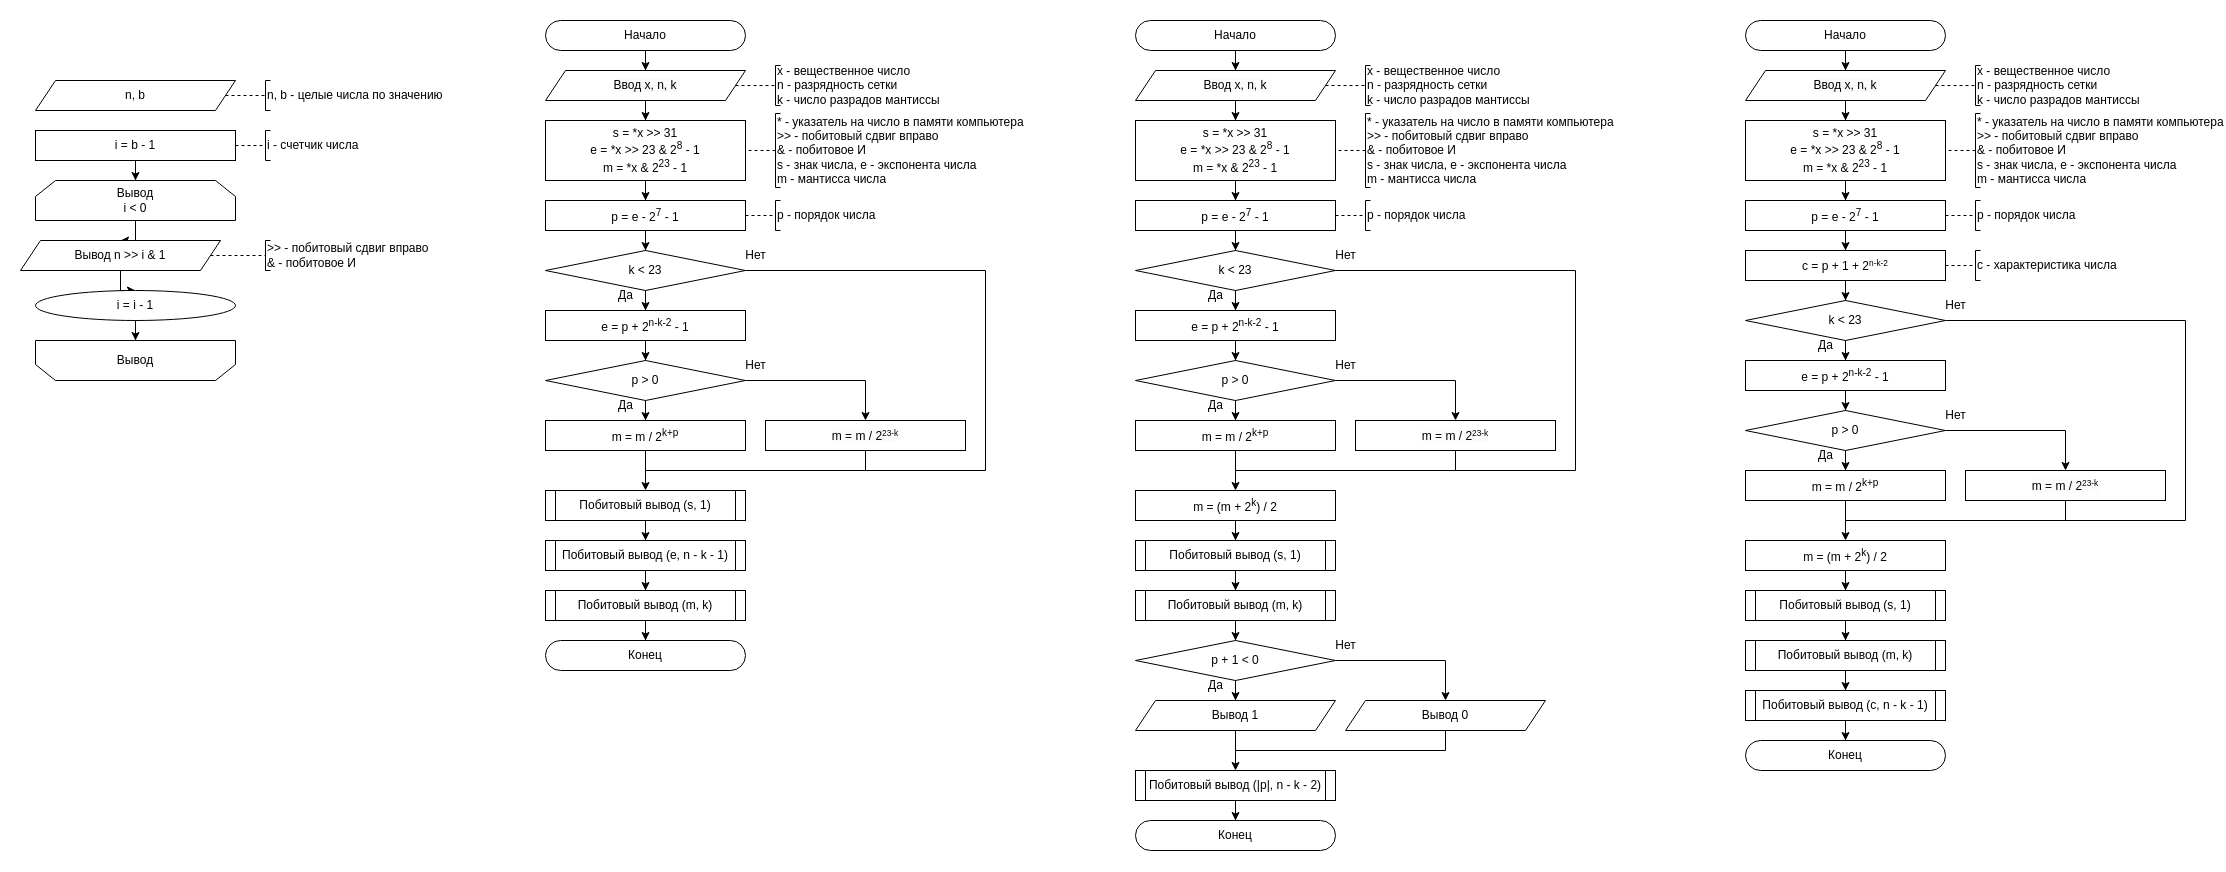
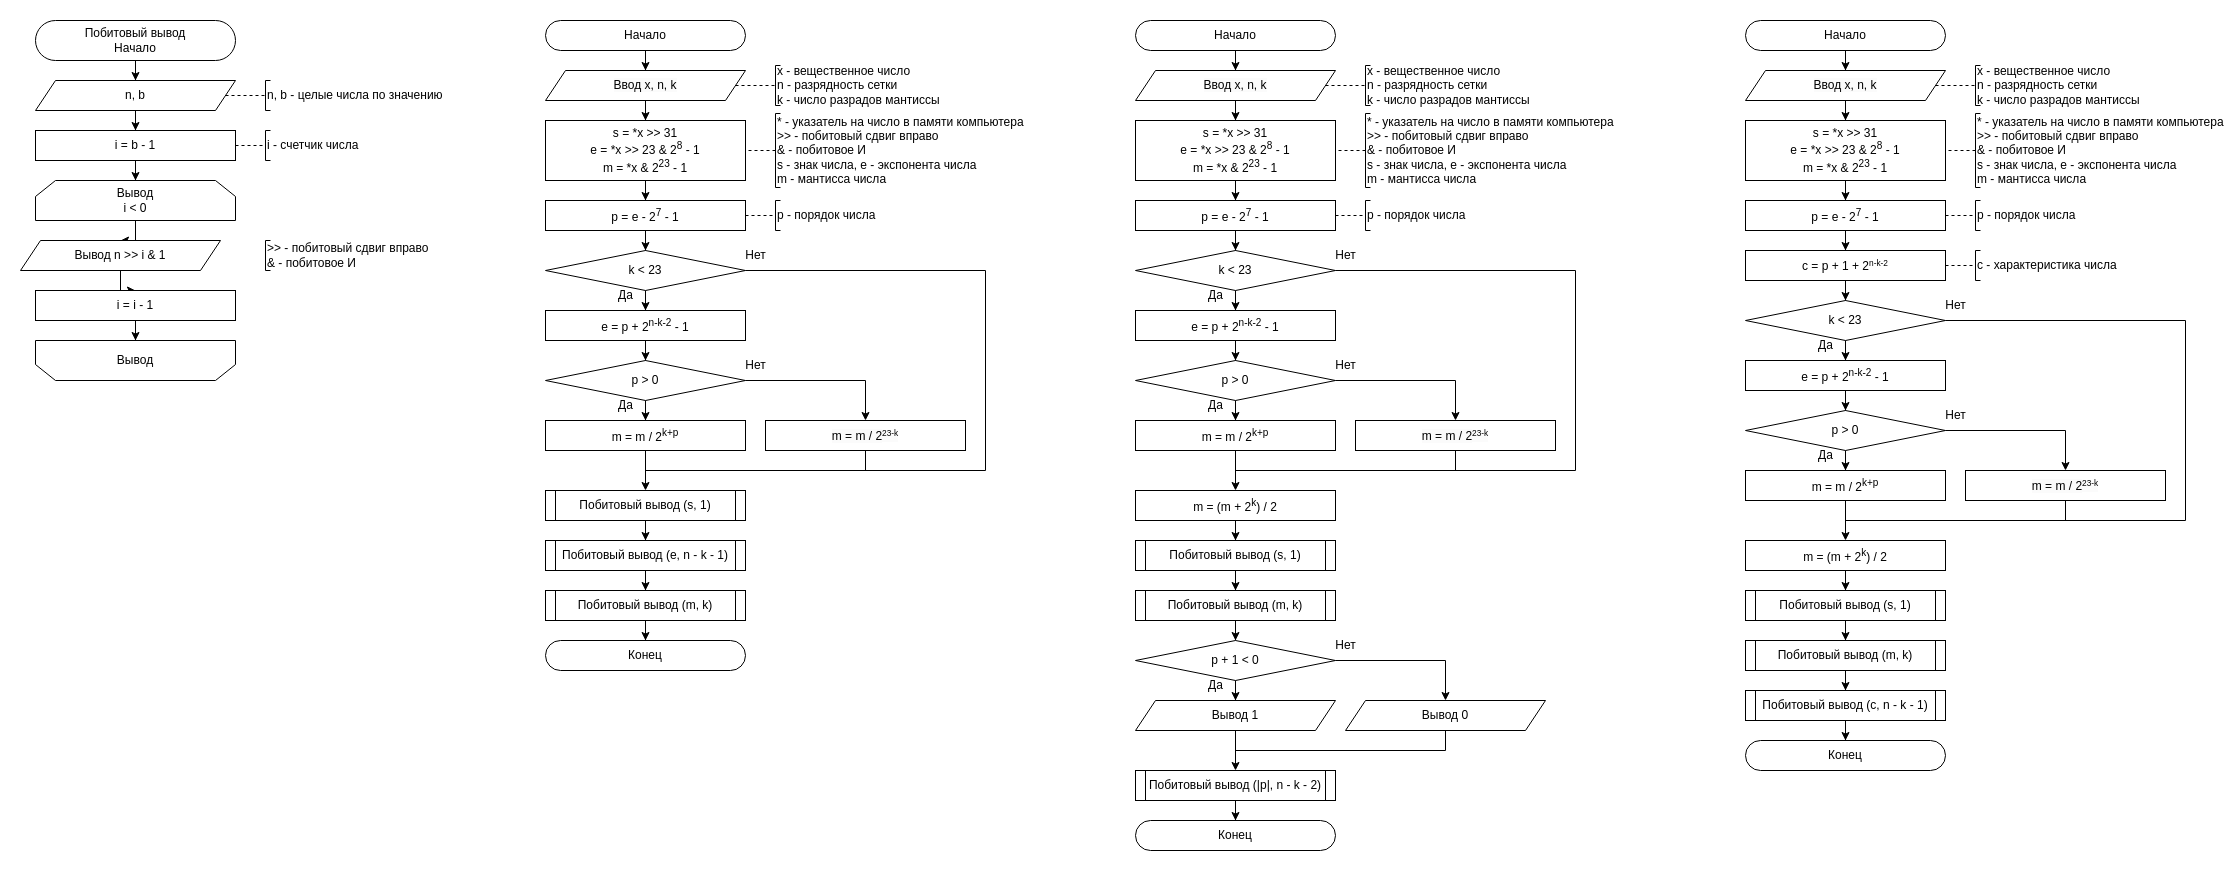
none -> (136, 41)
none -> (136, 75)
none -> (136, 125)
(237, 256) -> none
(136, 306) -> (136, 306)
